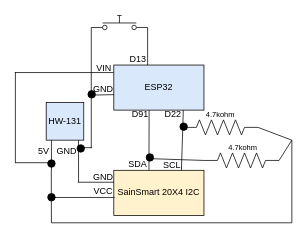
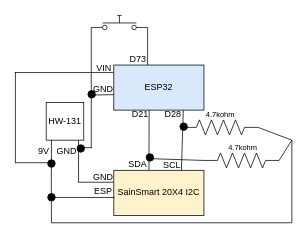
(138, 60) -> (138, 60)
(140, 114) -> (140, 114)
(173, 114) -> (173, 114)
(65, 121) -> (65, 121)
(44, 151) -> (44, 151)
(103, 191) -> (103, 191)
